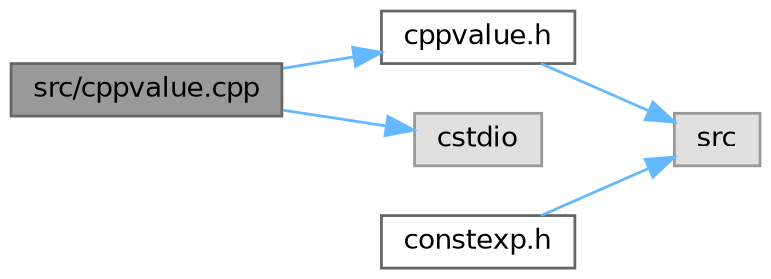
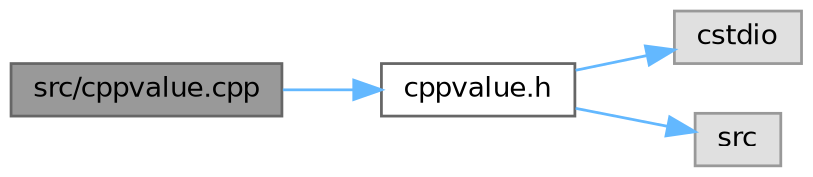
(334, 118) -> (611, 63)
(478, 242) -> none
